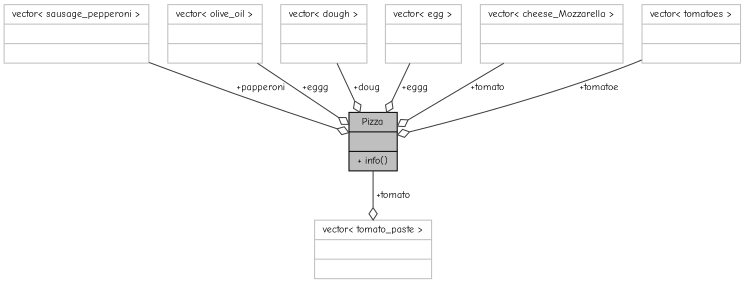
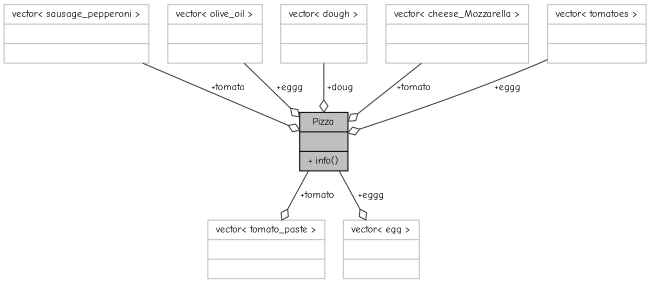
(401, 82) -> (350, 190)
(260, 88) -> (227, 88)
(598, 88) -> (506, 88)
